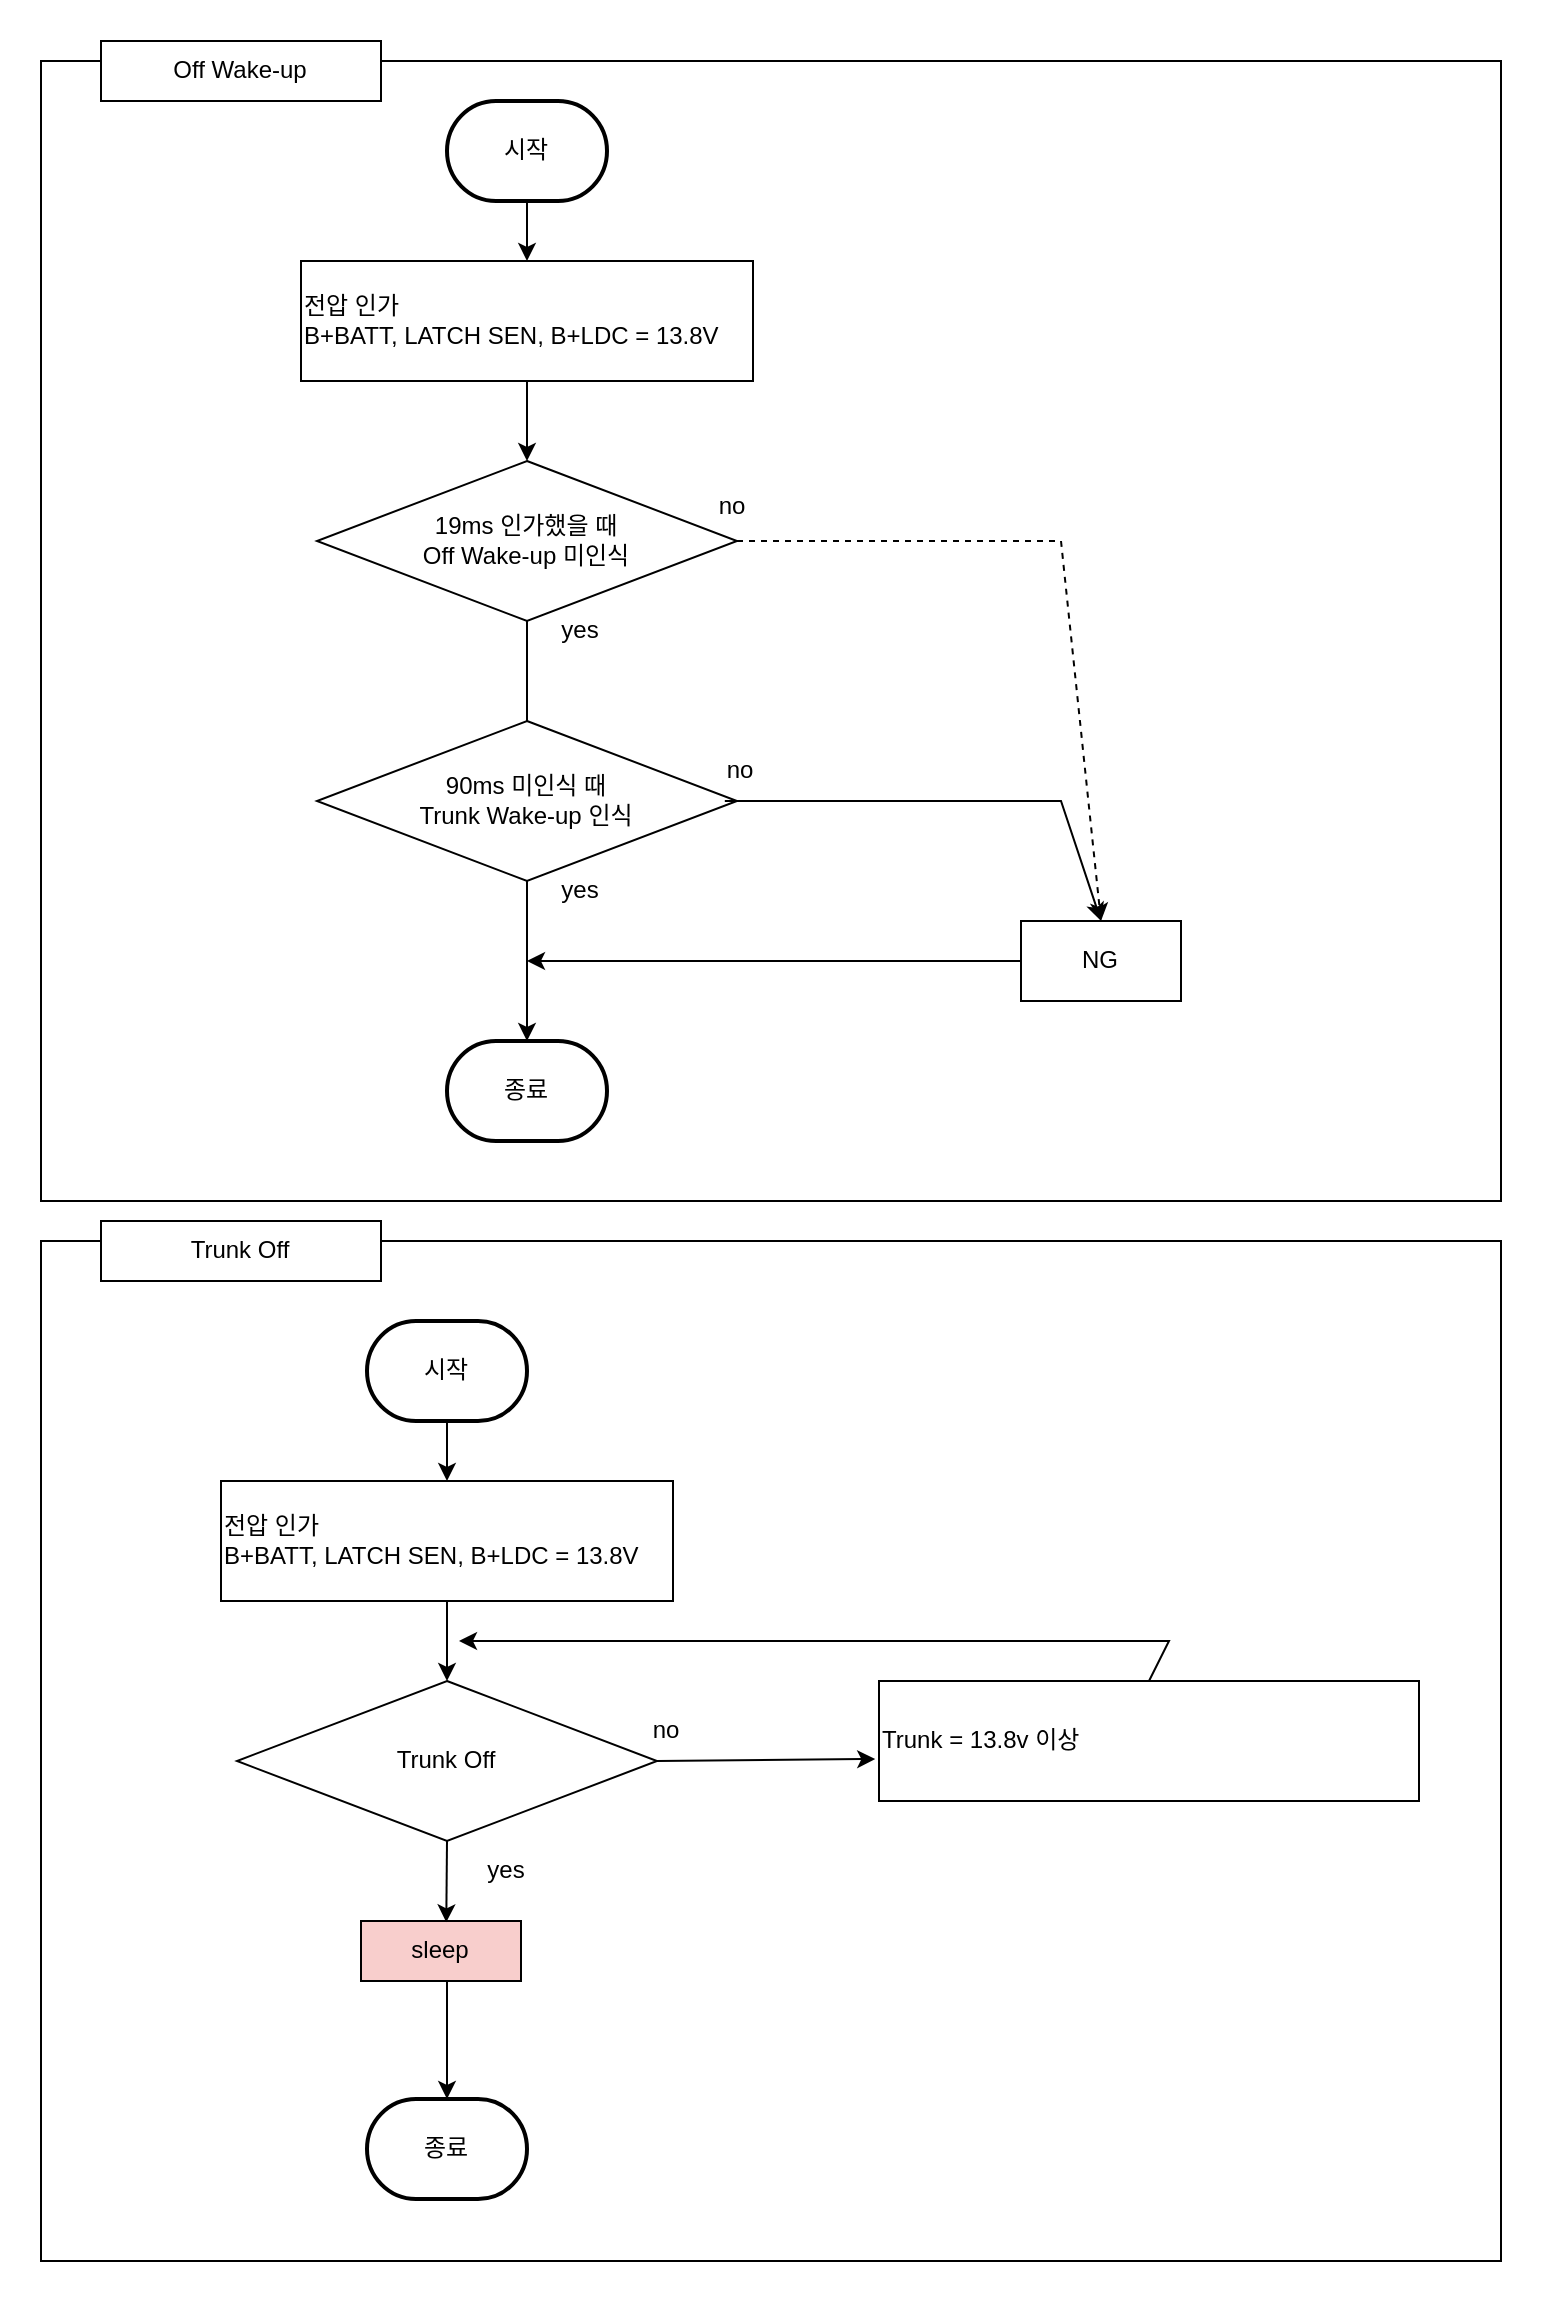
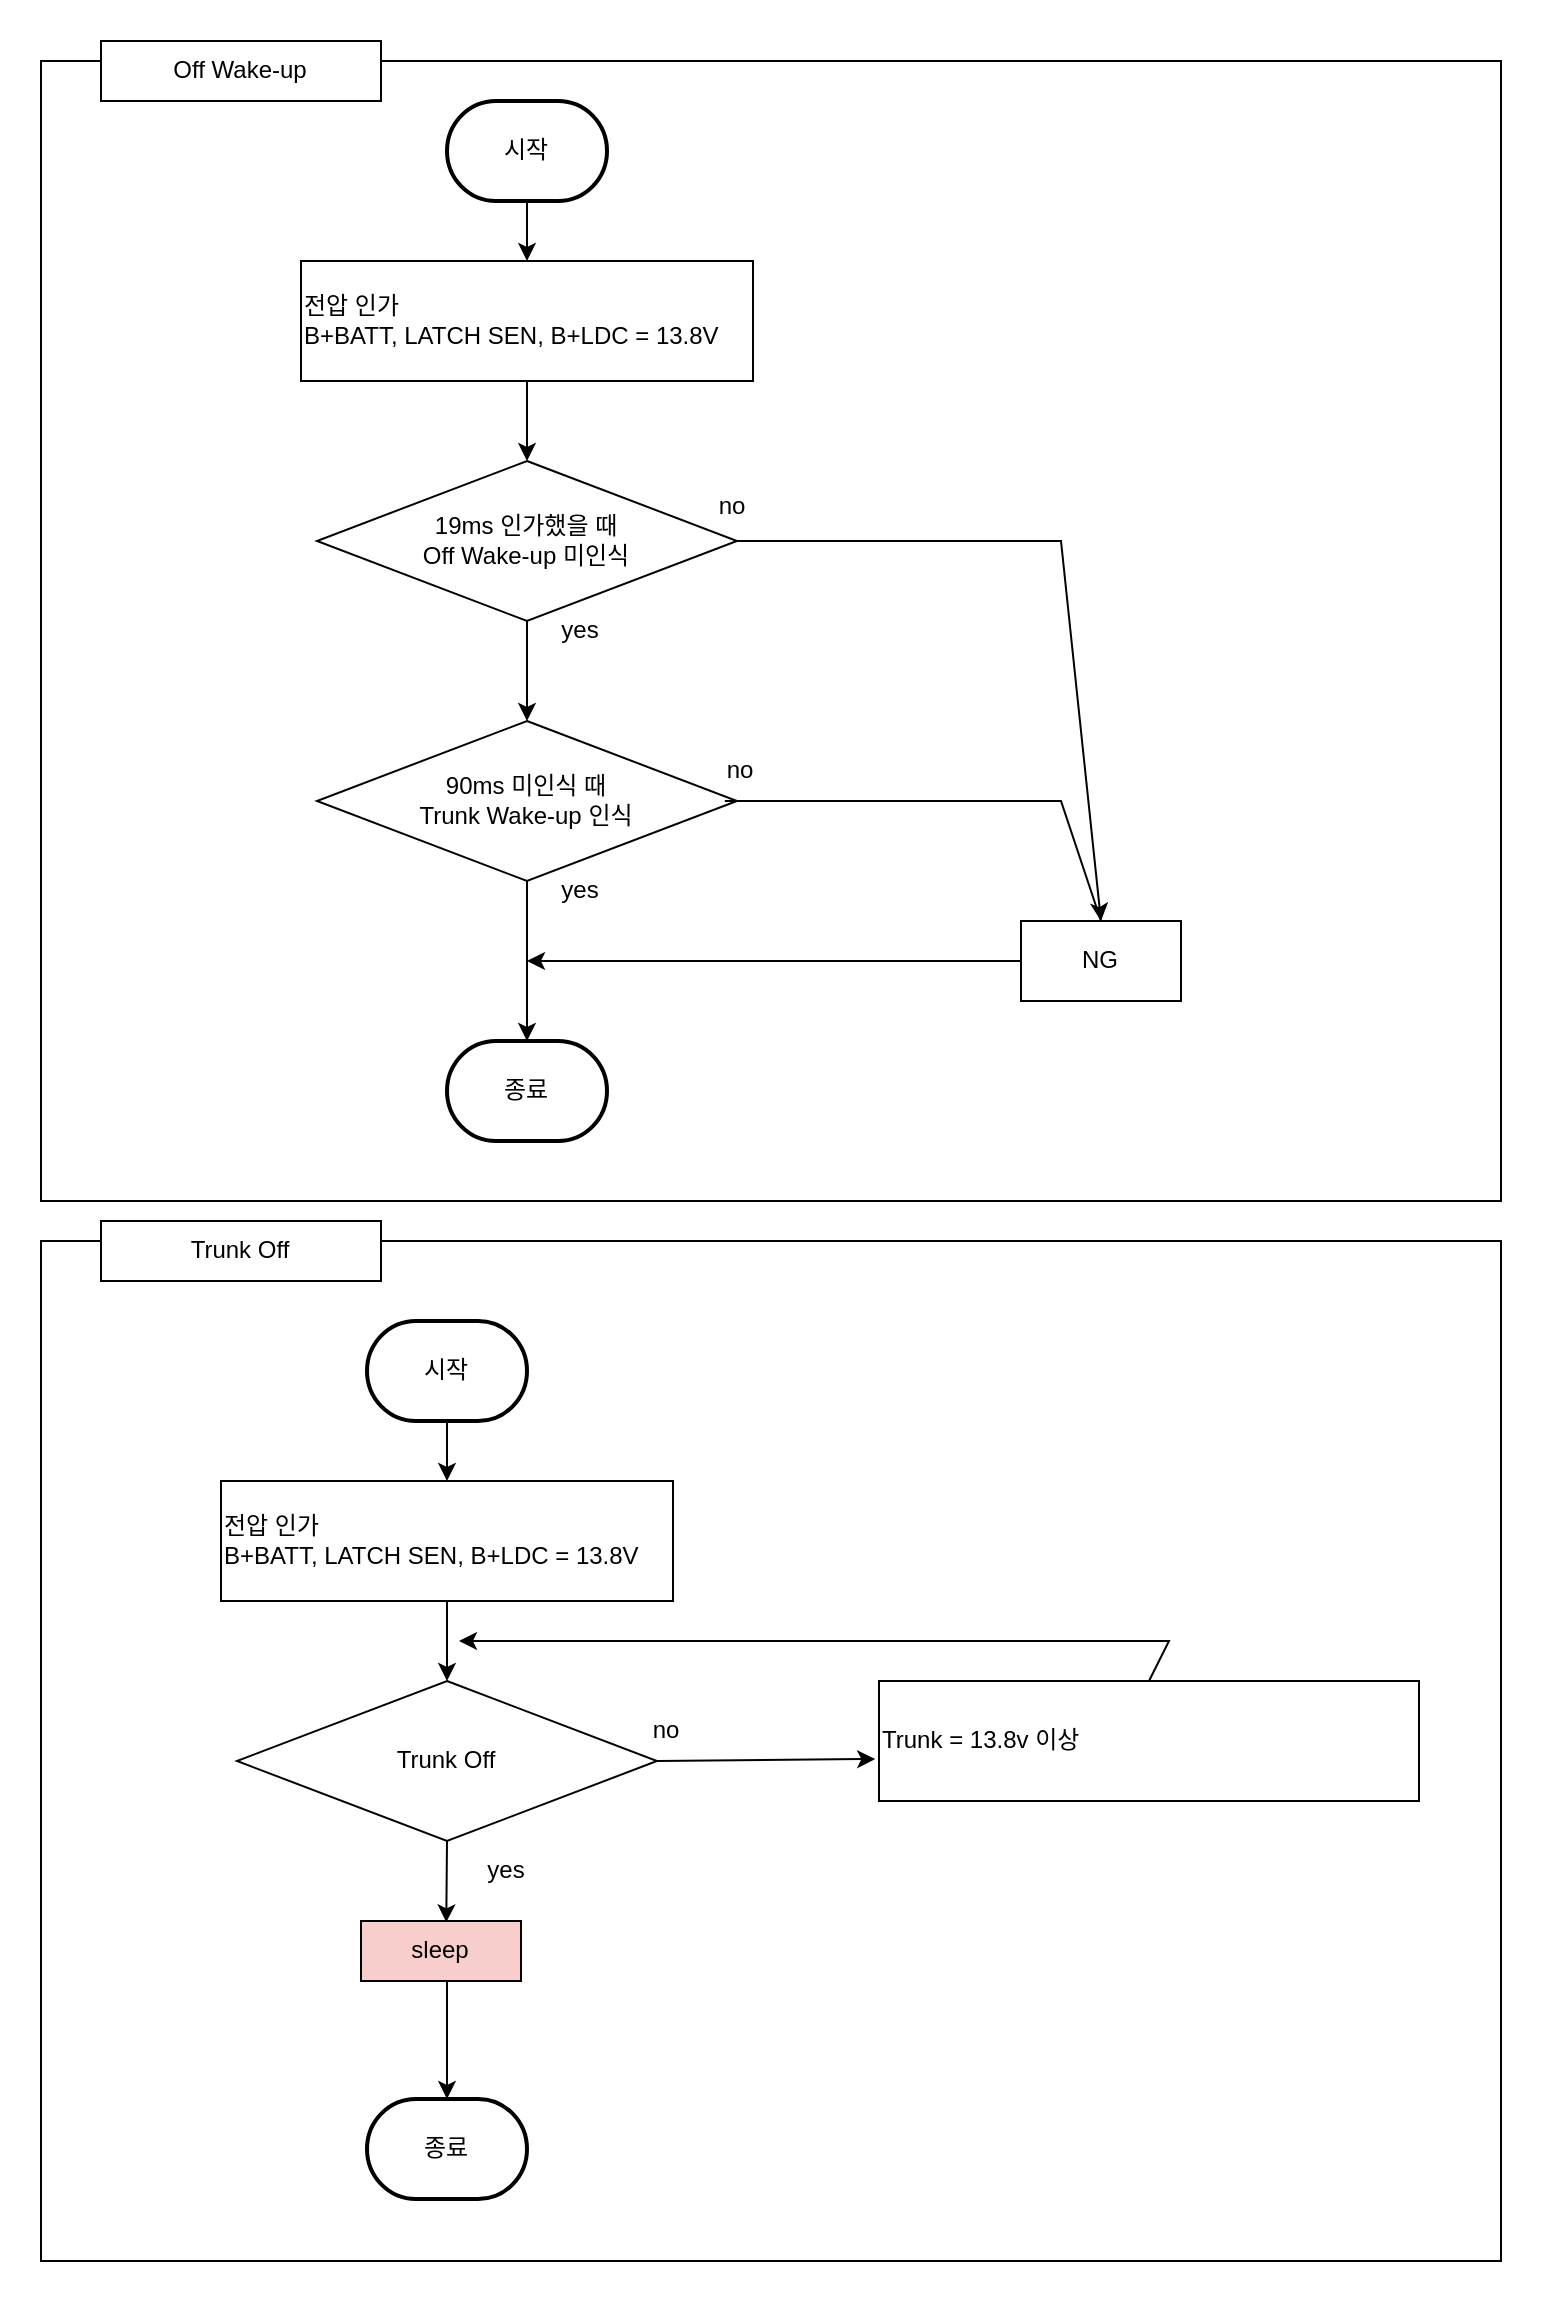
(1063, 563) -> (1063, 563)
(527, 711) -> (527, 706)
(1096, 906) -> (1098, 912)
